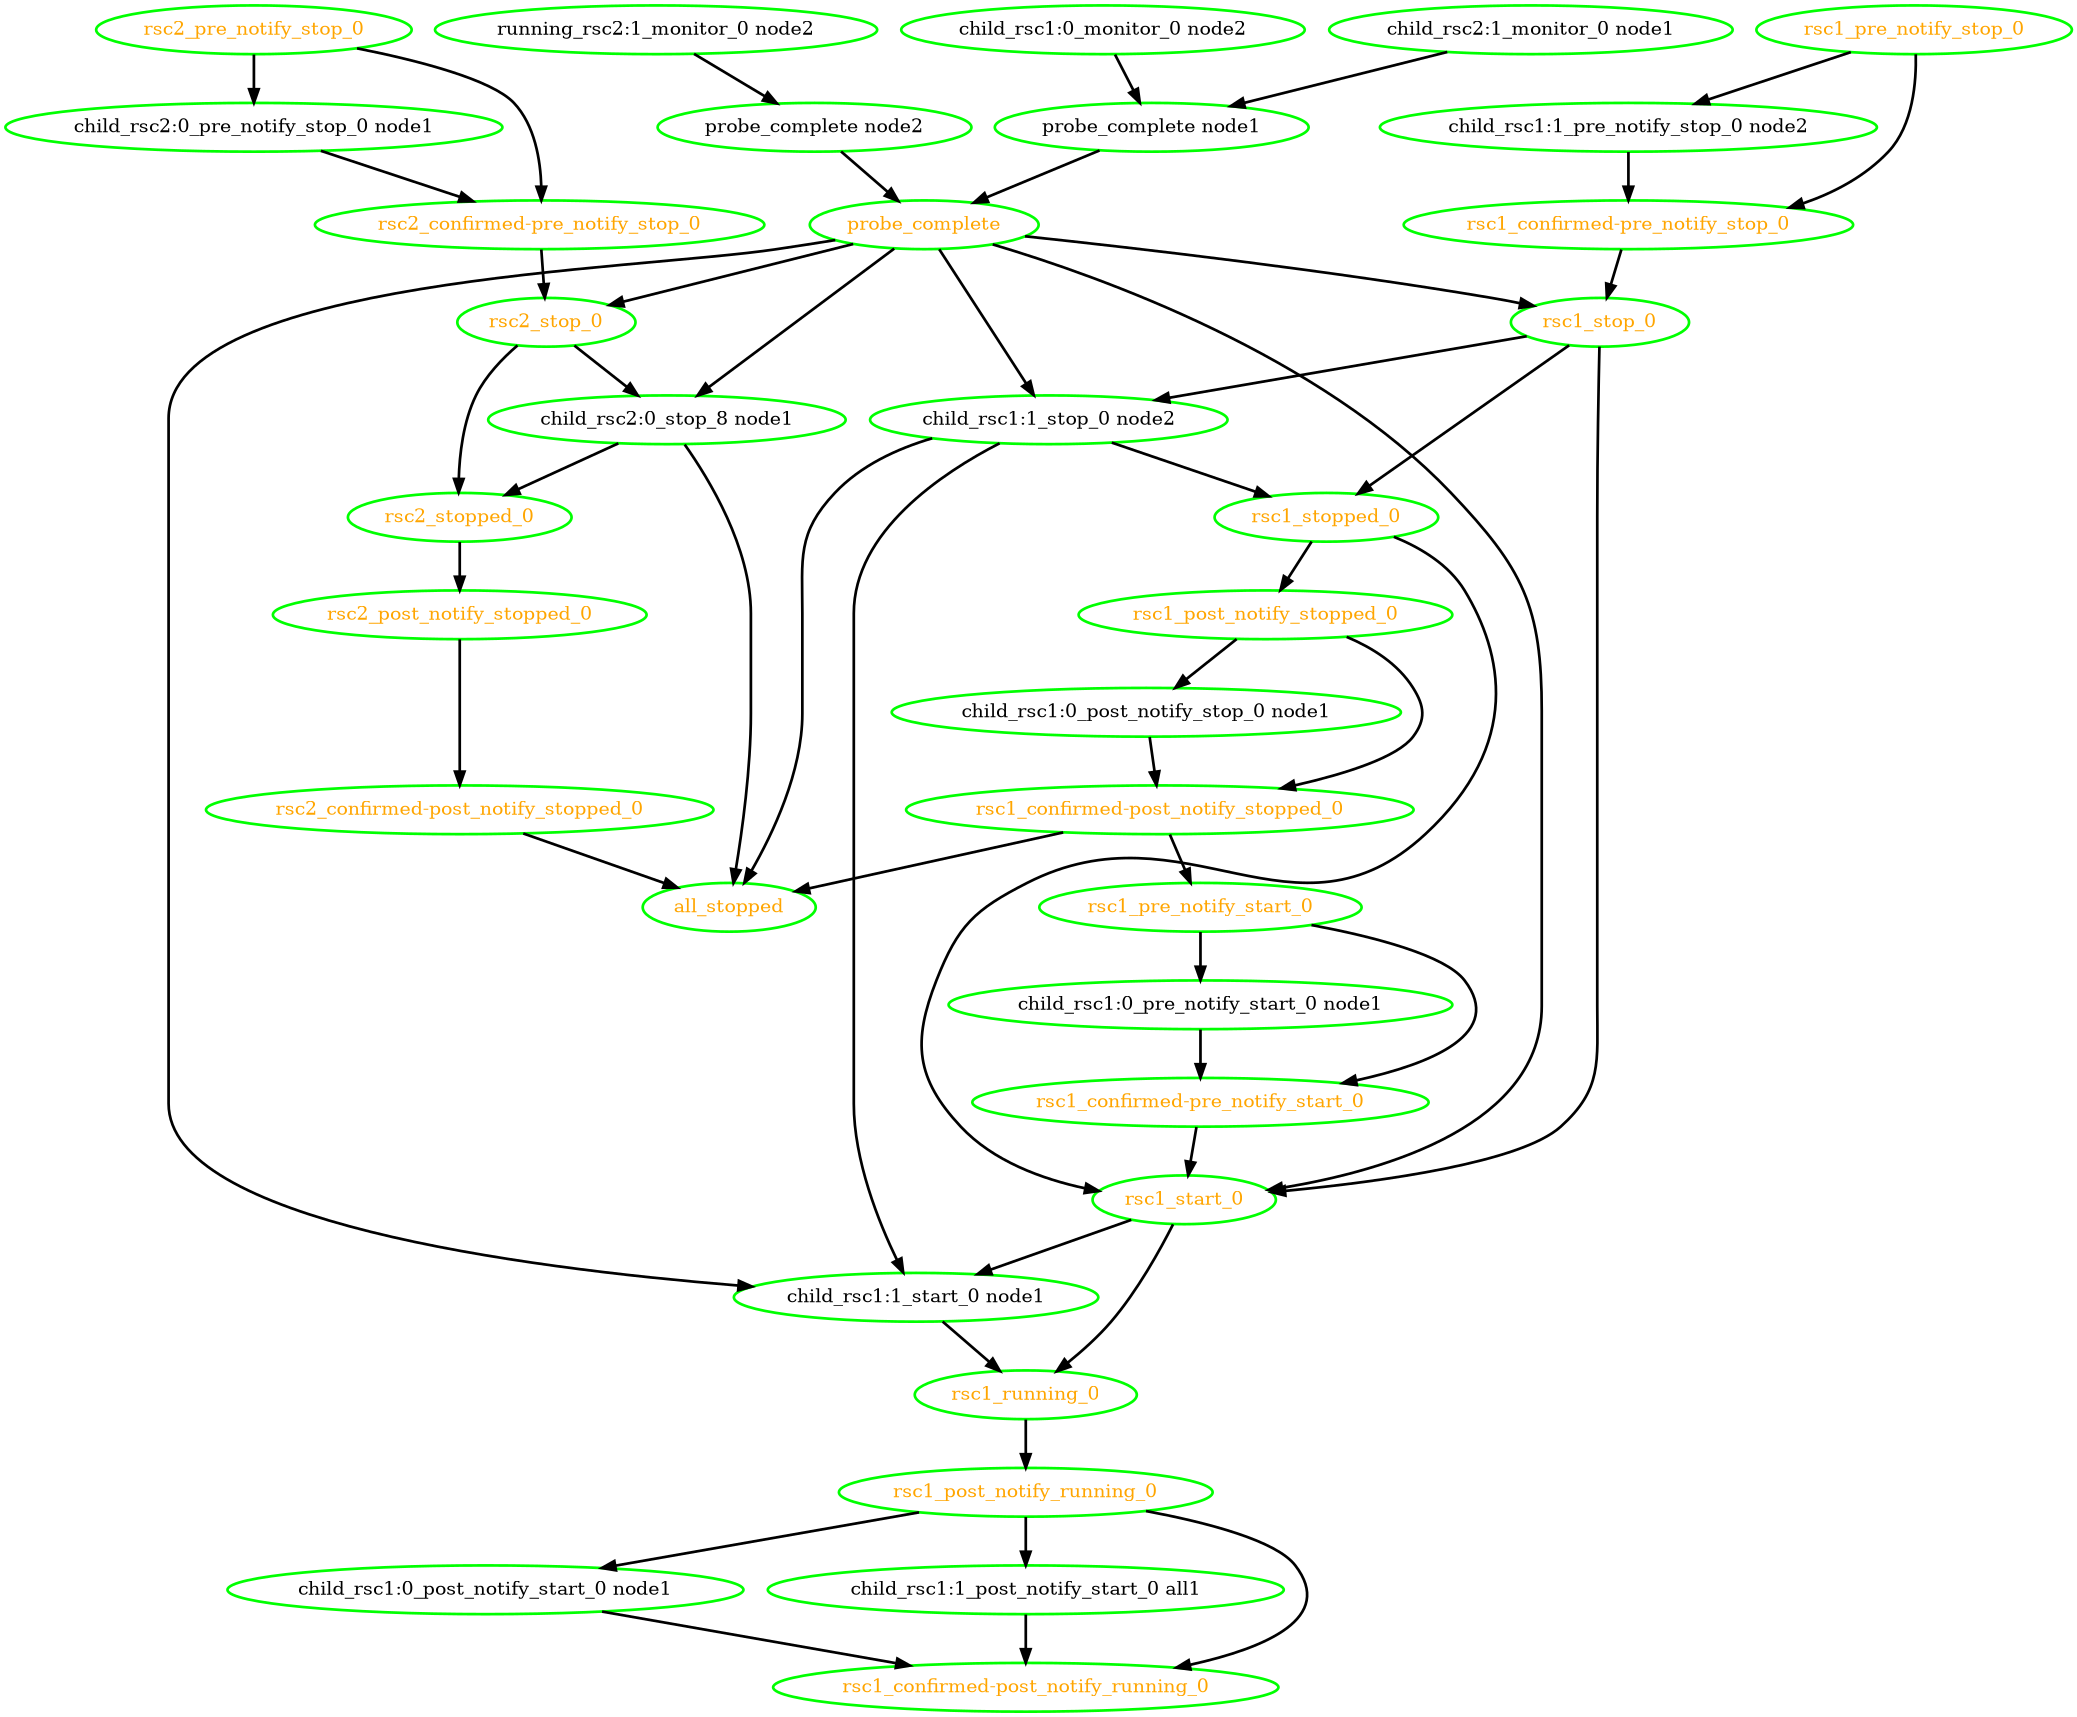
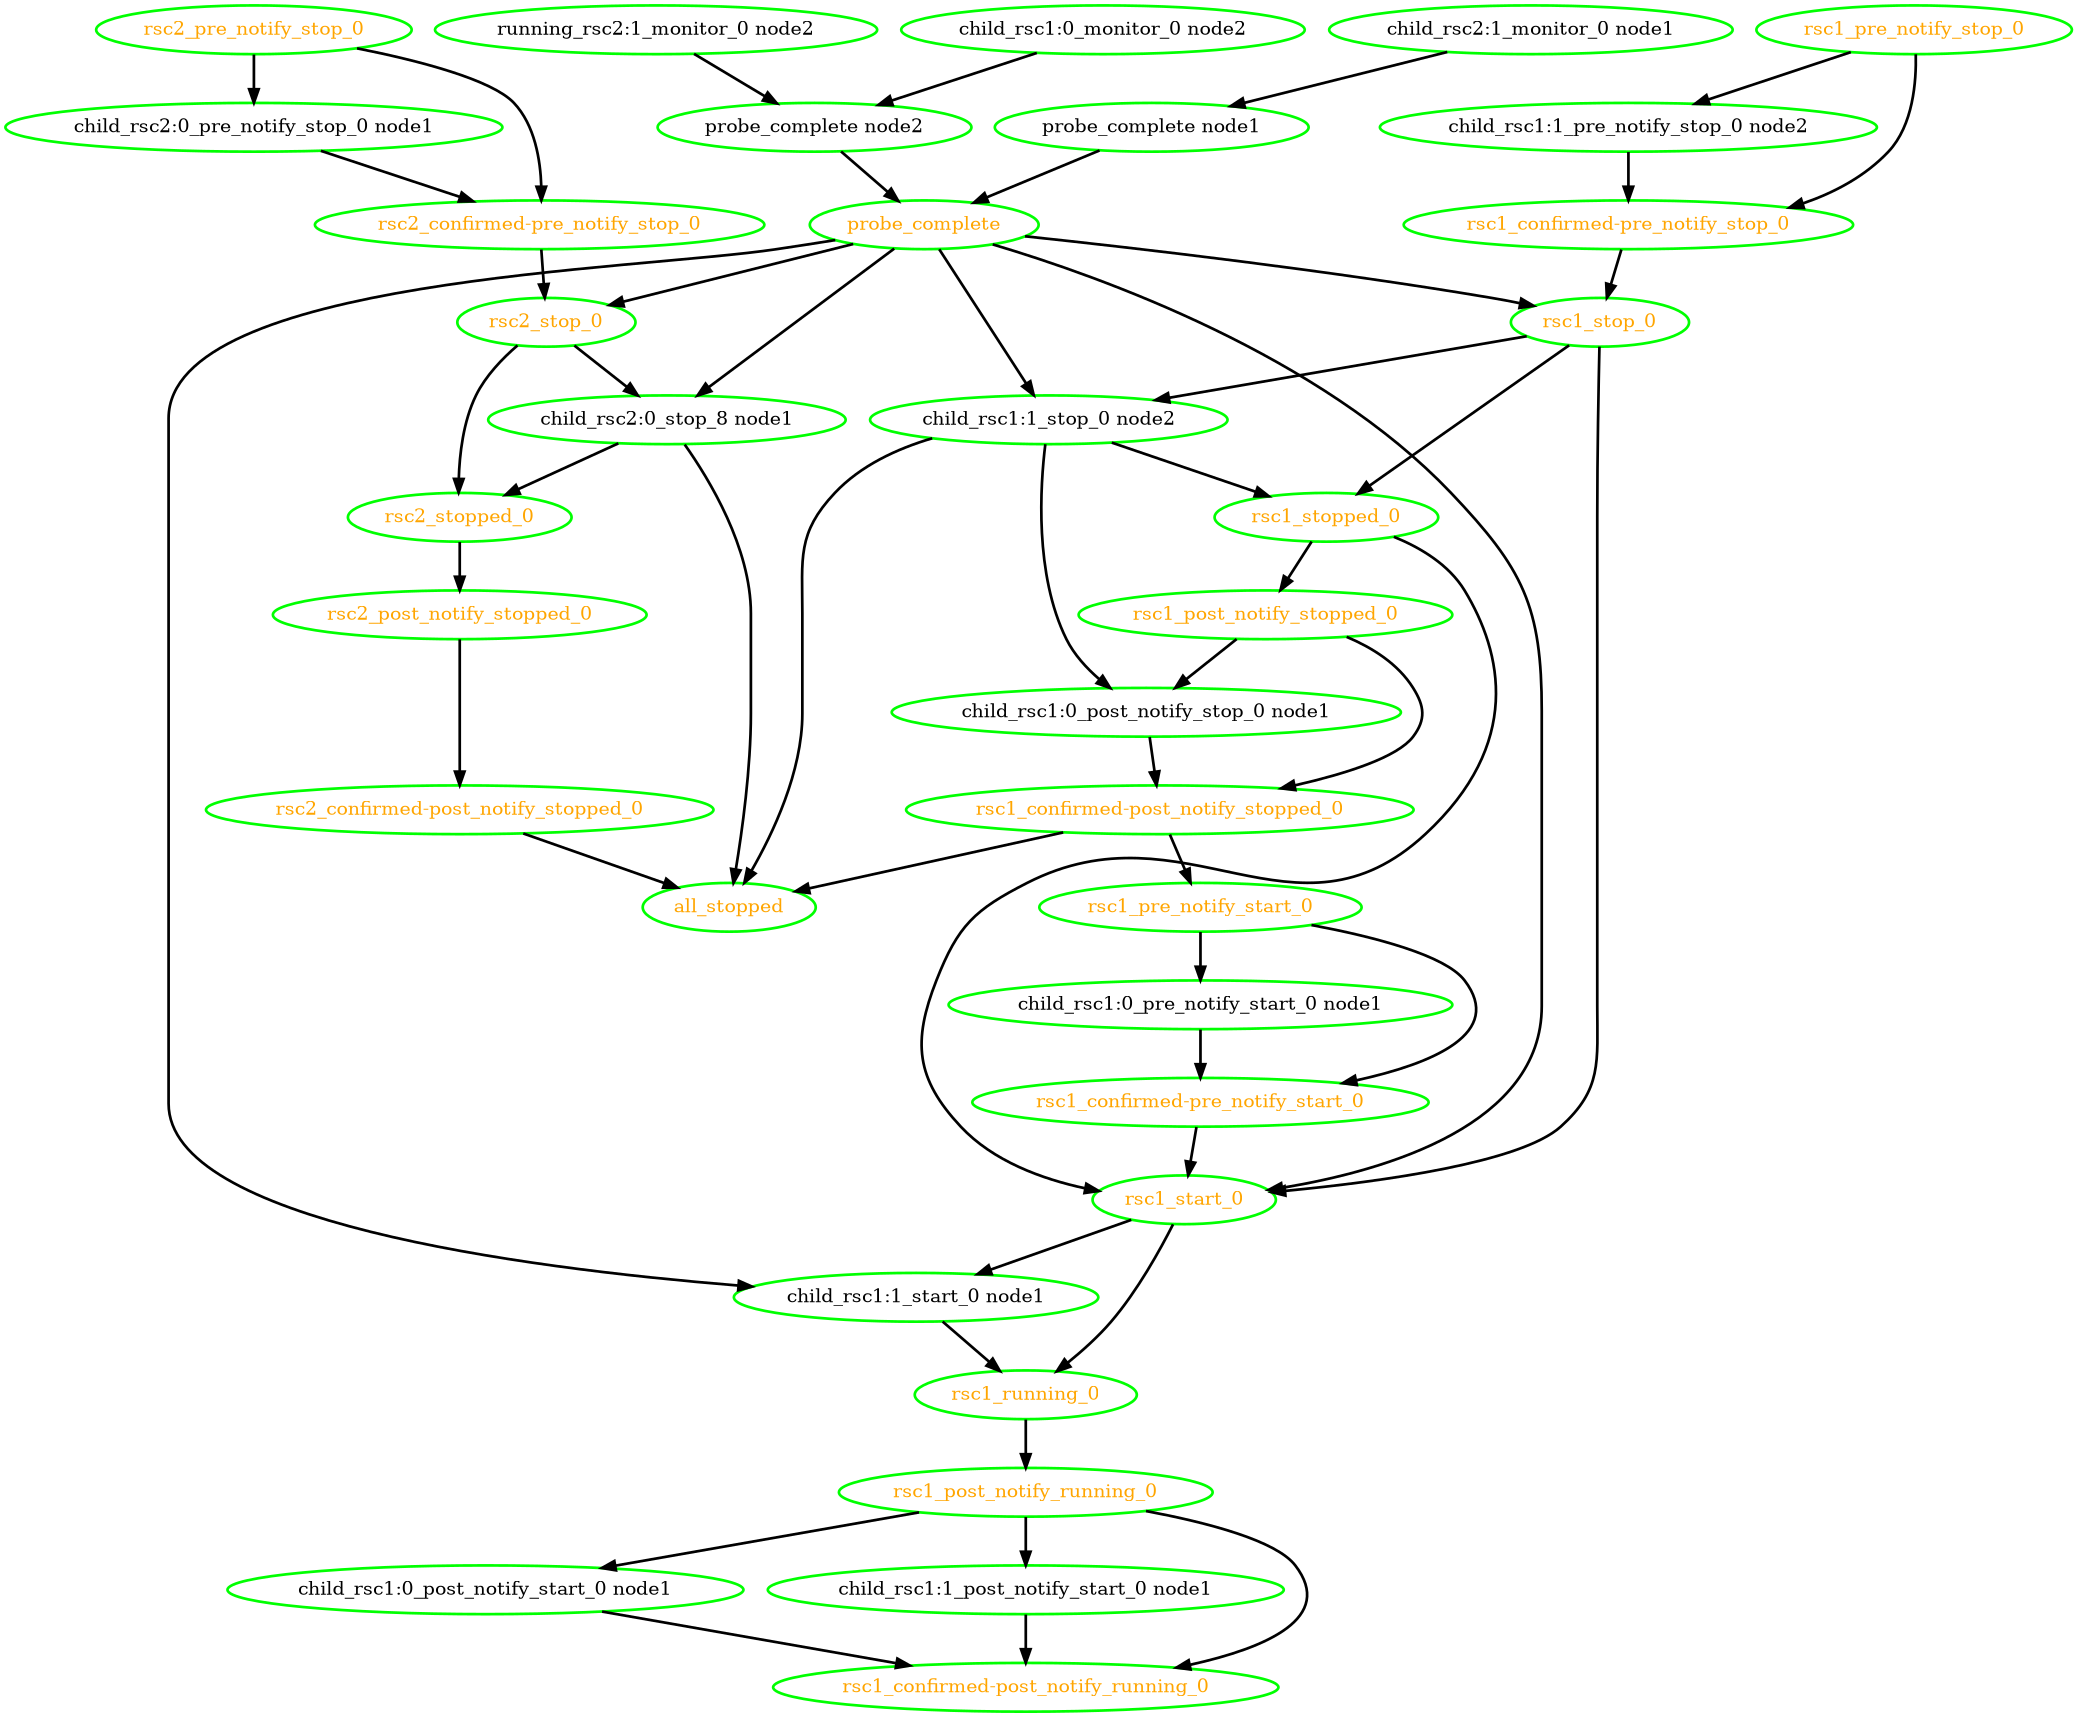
(1124, 72) -> (964, 77)
(854, 823) -> (1046, 569)
(1026, 1590) -> (1026, 1590)
